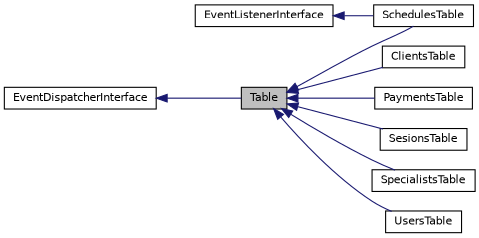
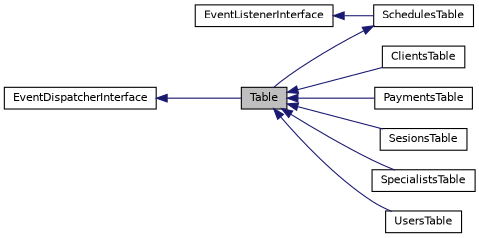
(354, 55) -> (317, 57)
